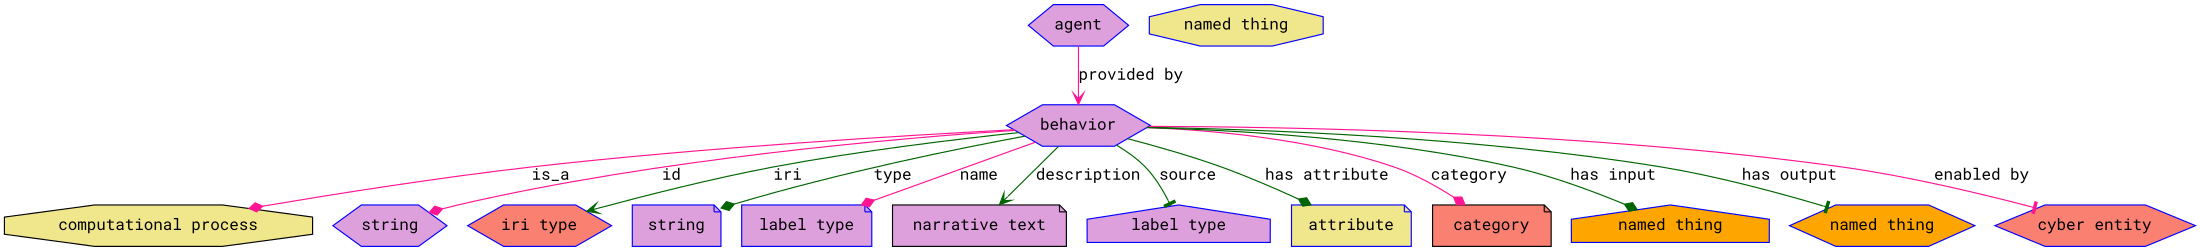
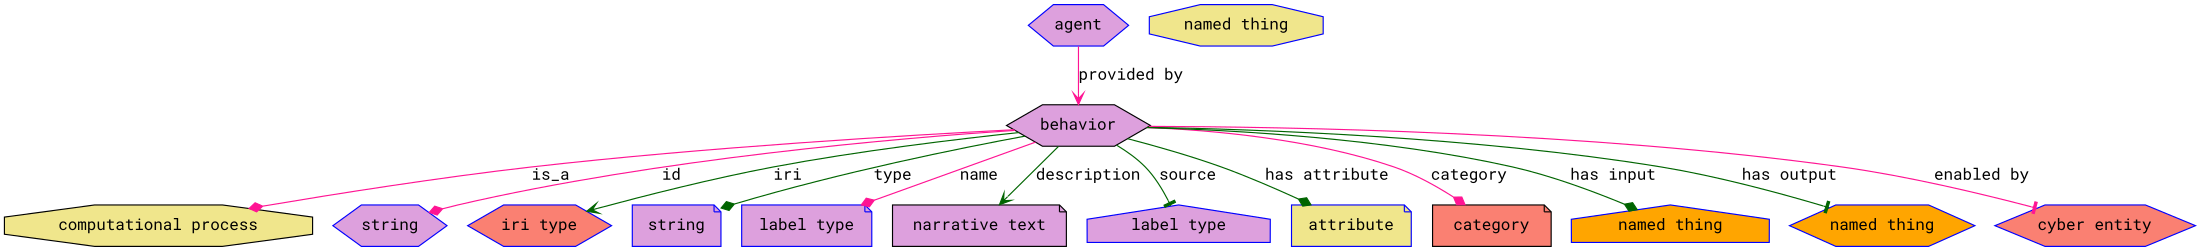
(1078, 126) -> (1078, 126)
